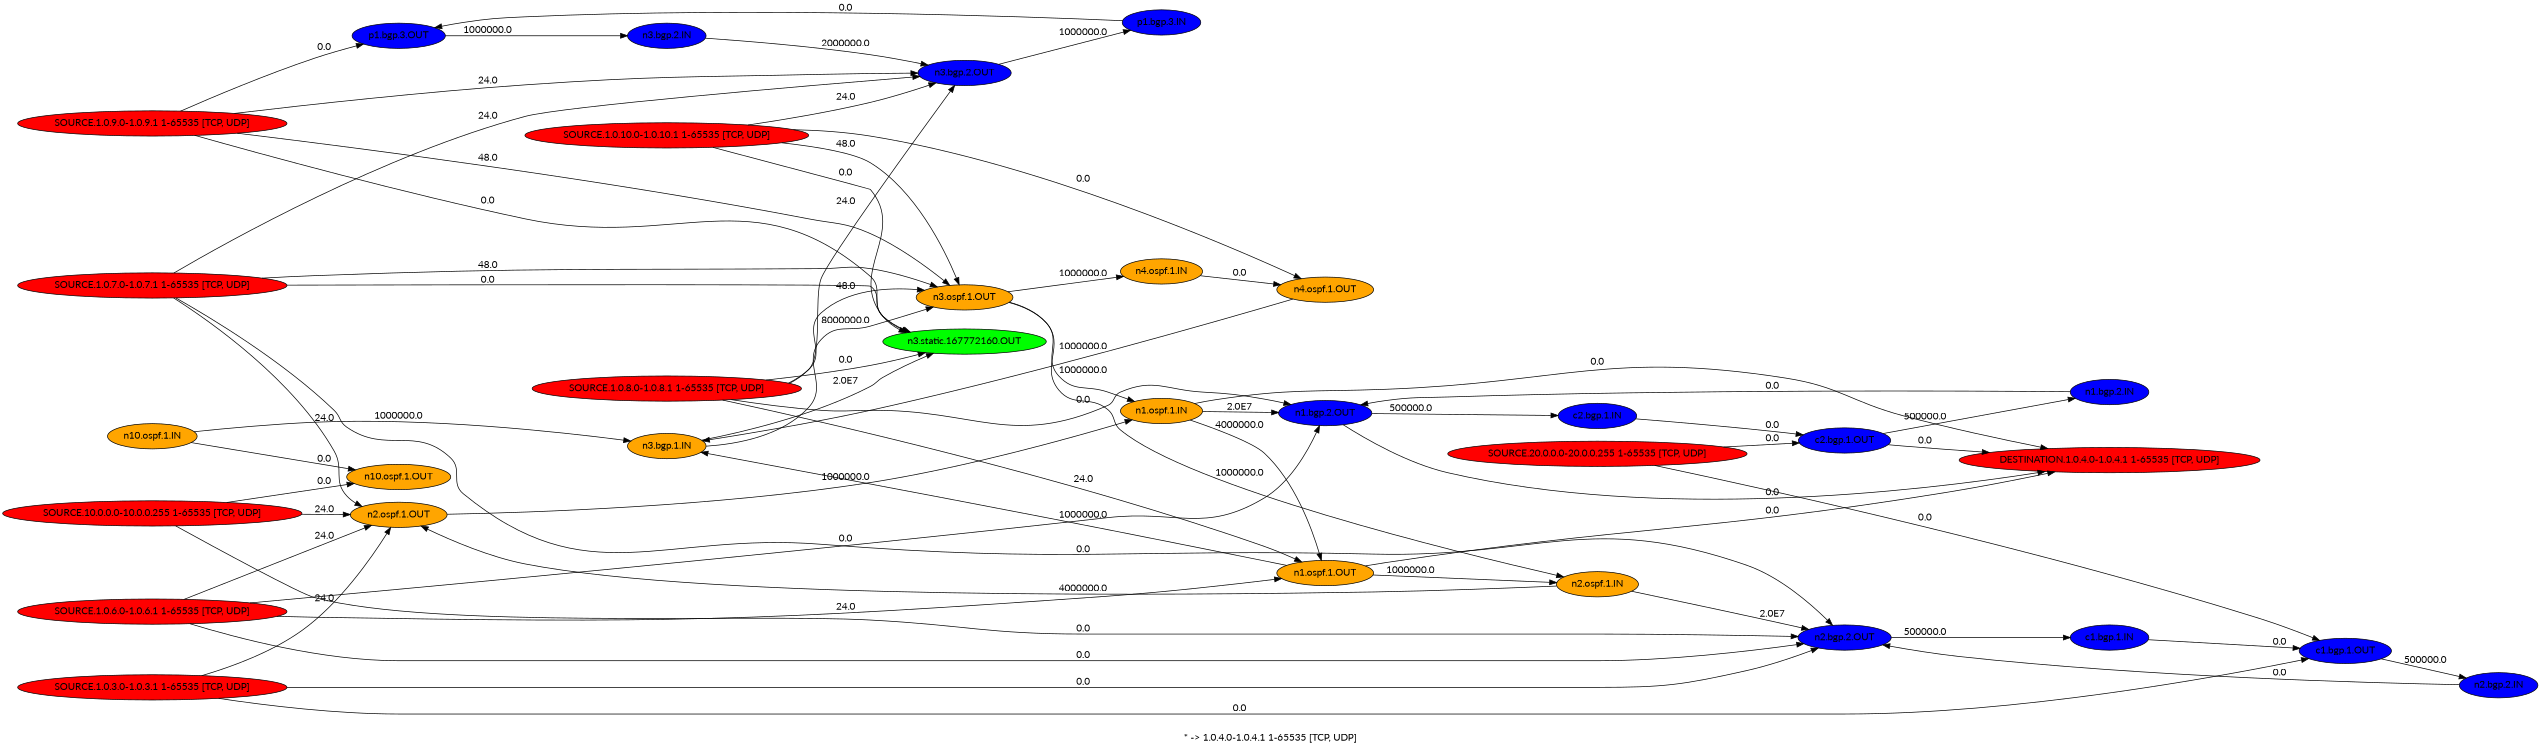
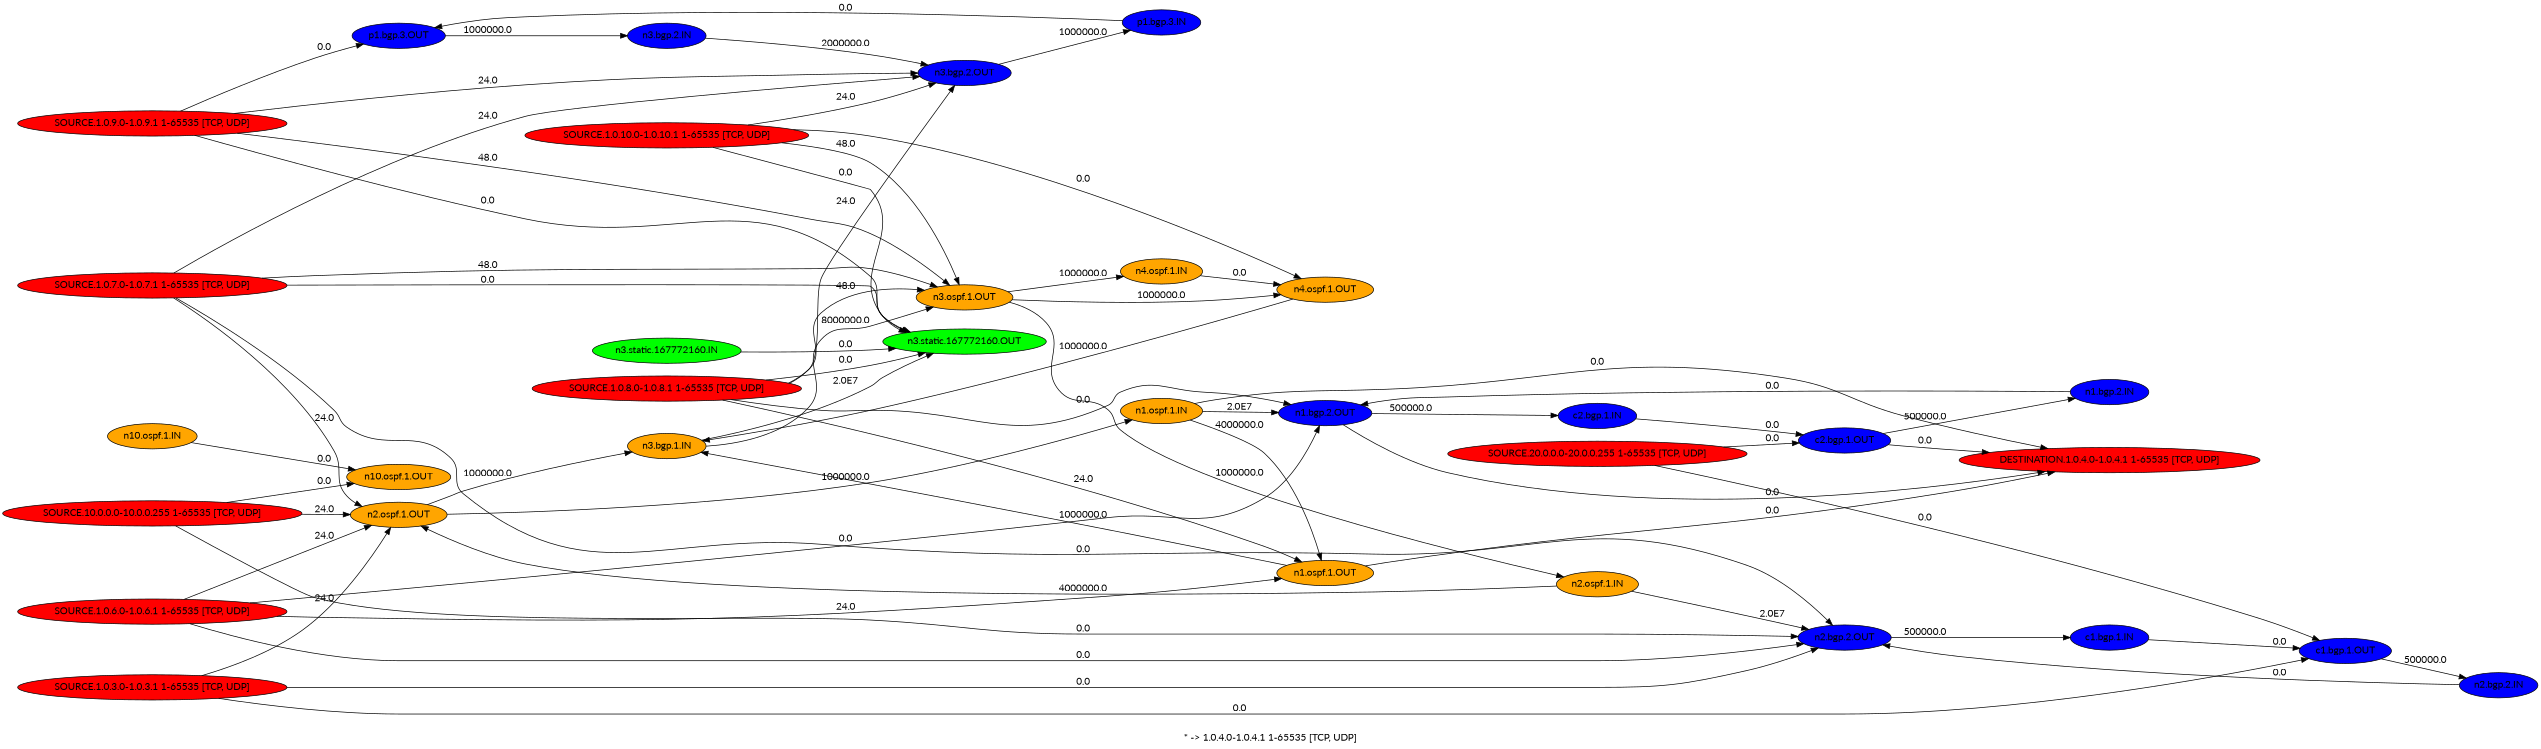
none -> (667, 351)
(1056, 373) -> (1143, 302)
(409, 422) -> (525, 474)
(1461, 579) -> none
